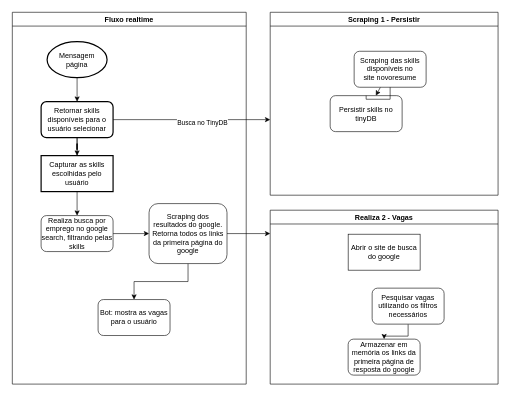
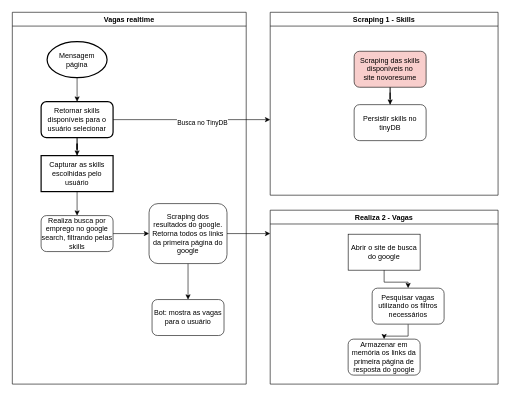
(129, 20) -> (129, 20)
(384, 20) -> (384, 20)
(390, 69) -> (390, 69)
(366, 114) -> (390, 123)
none -> (407, 282)
(134, 318) -> (188, 318)
